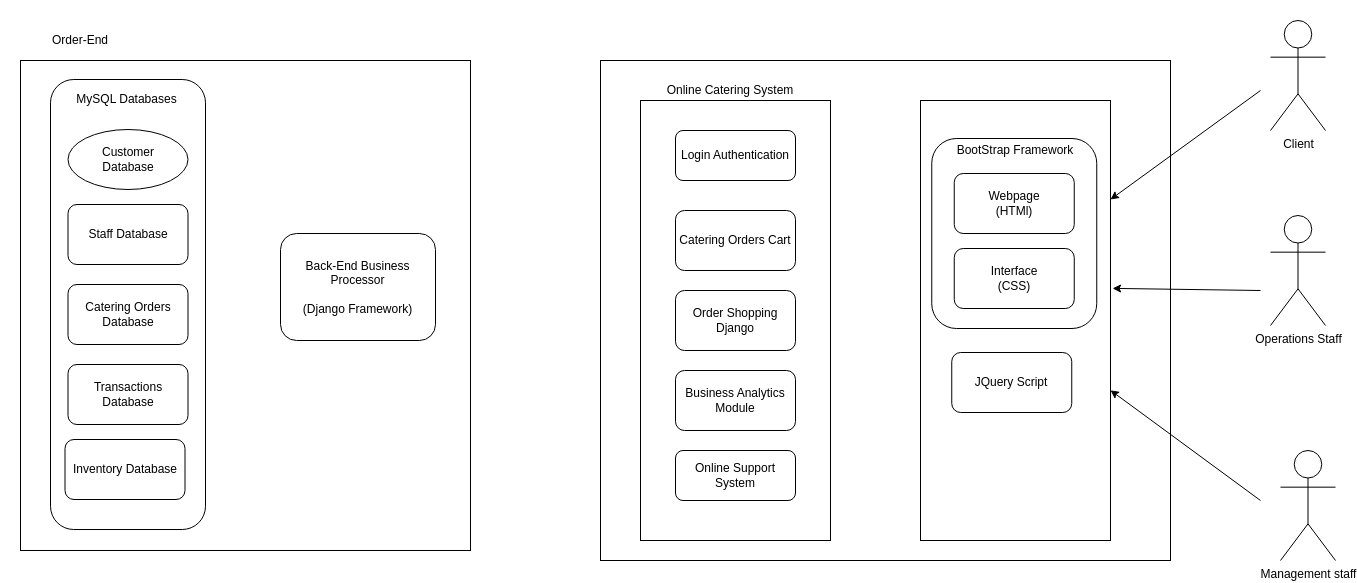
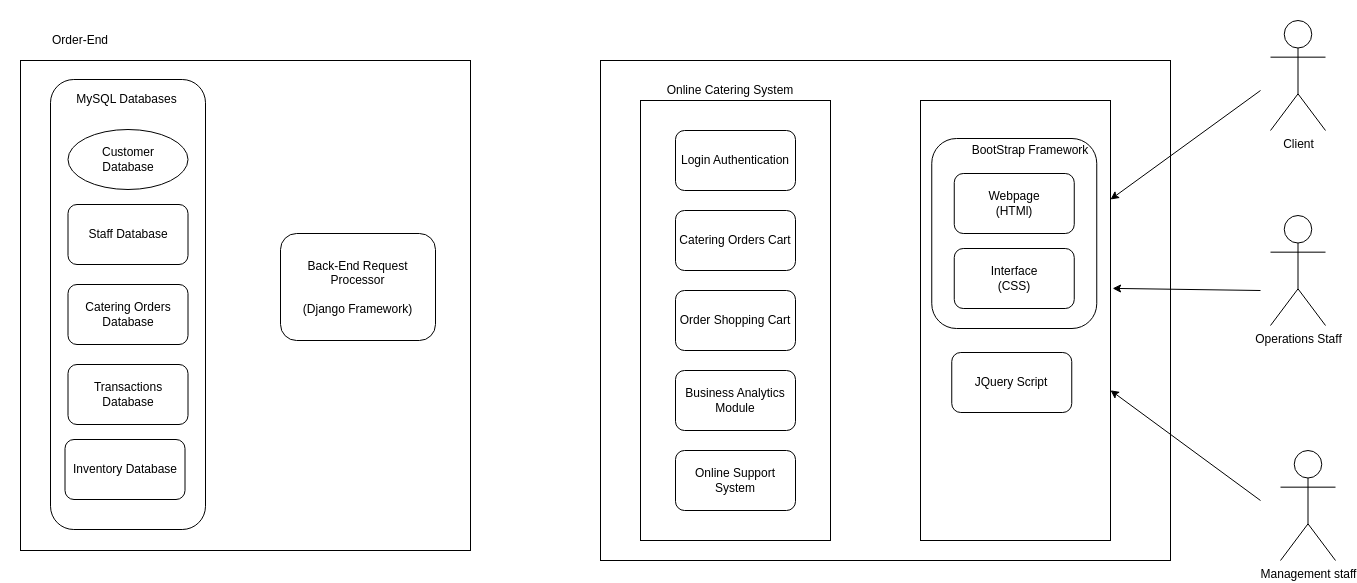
(1016, 151) -> (1031, 151)
(736, 156) -> (736, 161)
(358, 288) -> (358, 288)
(736, 321) -> (736, 321)
(736, 476) -> (736, 481)
